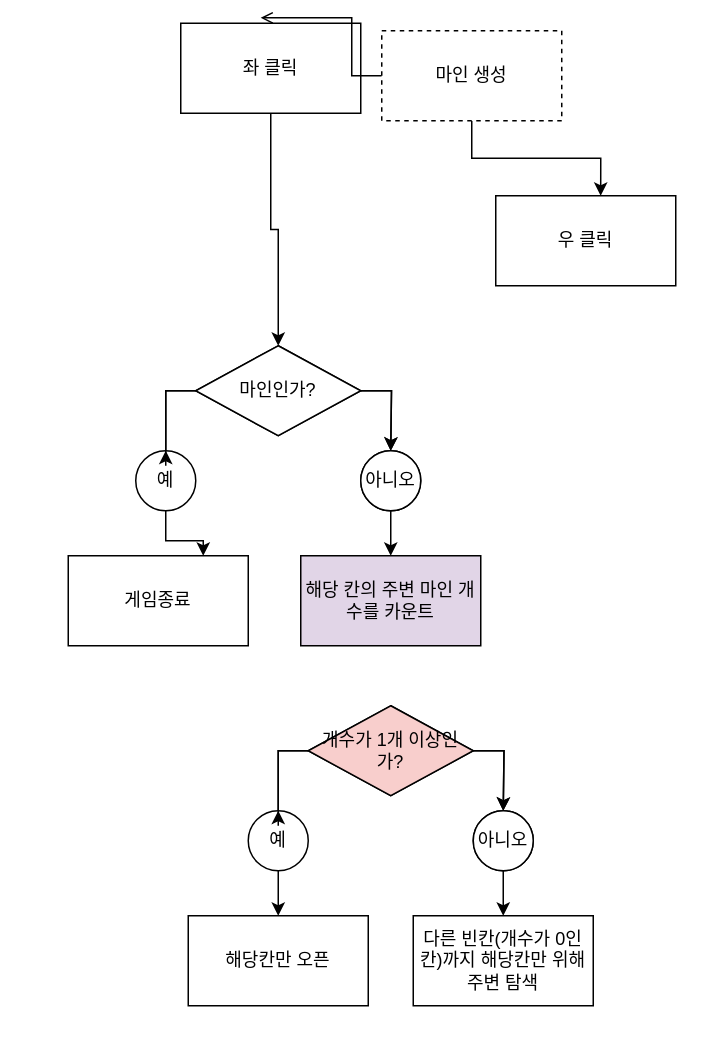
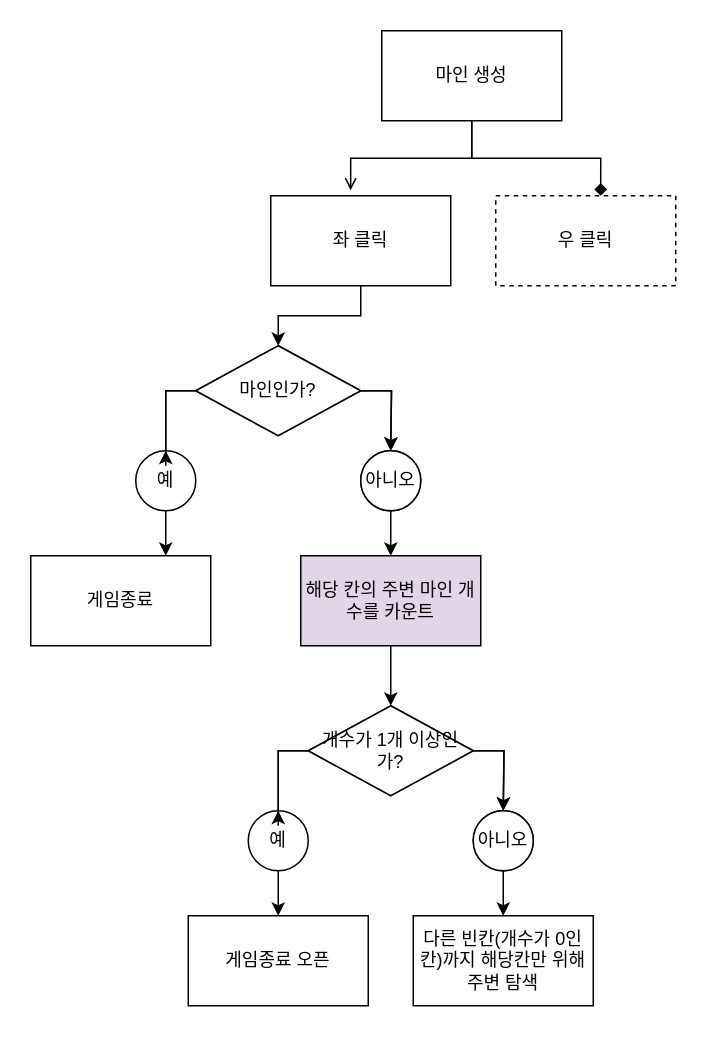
(271, 68) -> (361, 241)
(472, 76) -> (472, 76)
(601, 184) -> (601, 183)
(586, 241) -> (586, 241)
(158, 601) -> (121, 601)
none -> (391, 671)
(391, 751) -> (391, 751)
(278, 961) -> (278, 961)
